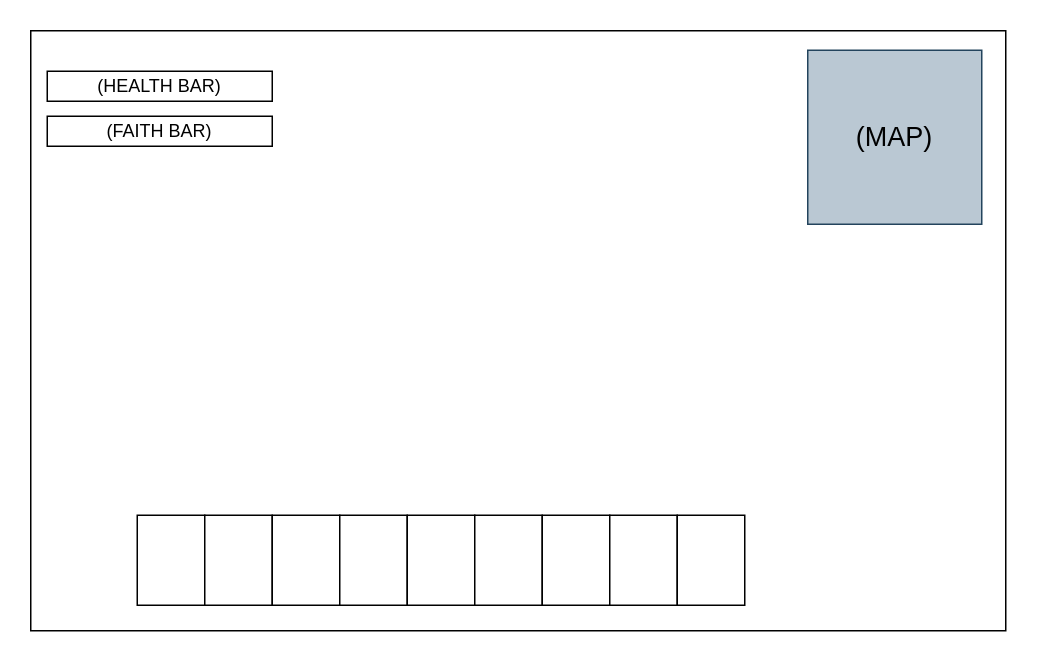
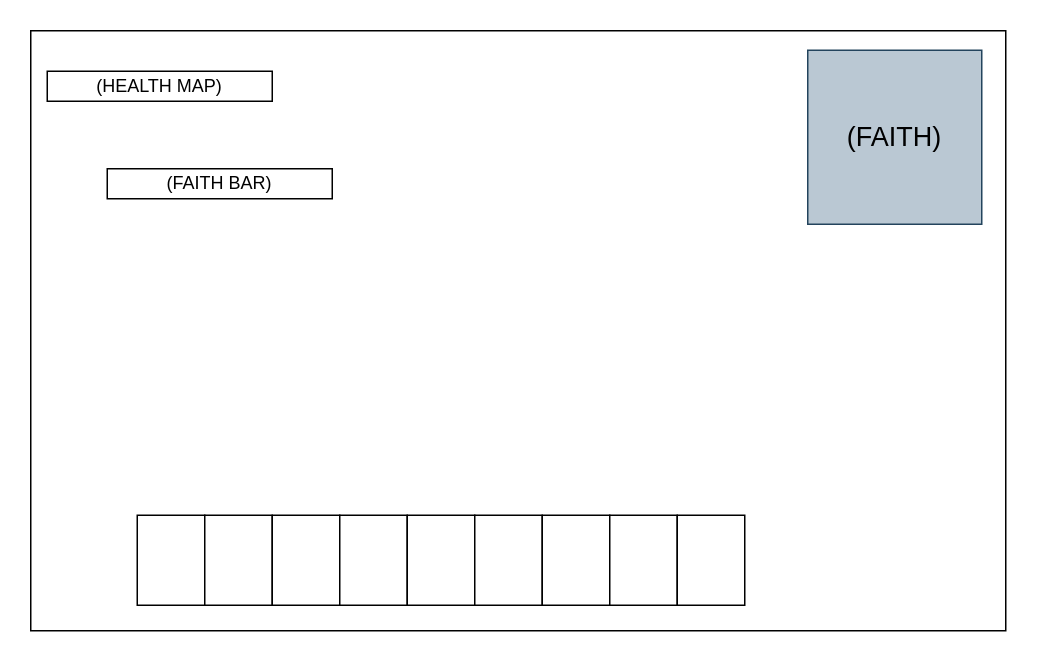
(160, 86) -> (160, 86)
(160, 131) -> (220, 184)
(895, 137) -> (895, 137)
